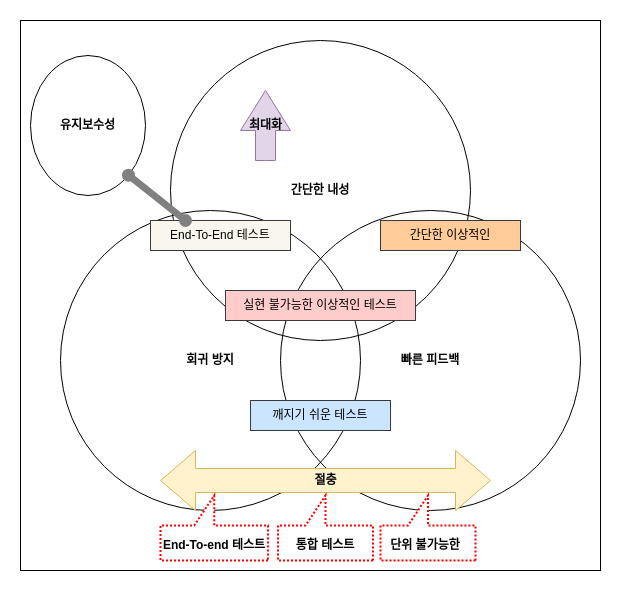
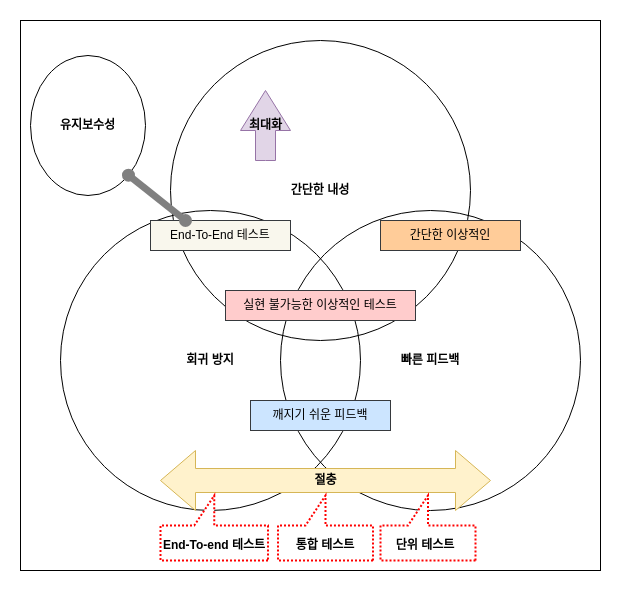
(321, 416) -> (321, 416)
(426, 546) -> (426, 546)
